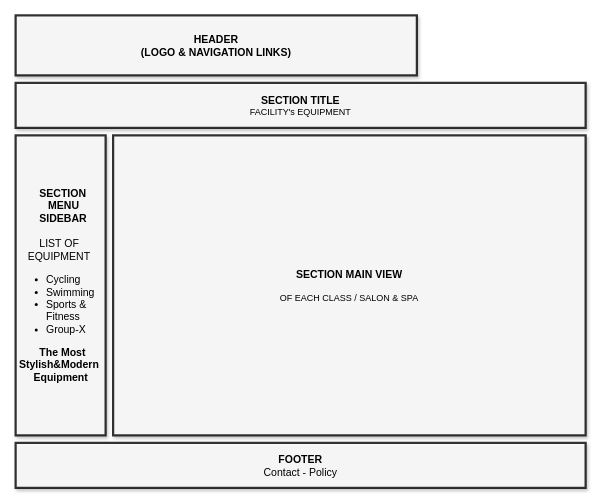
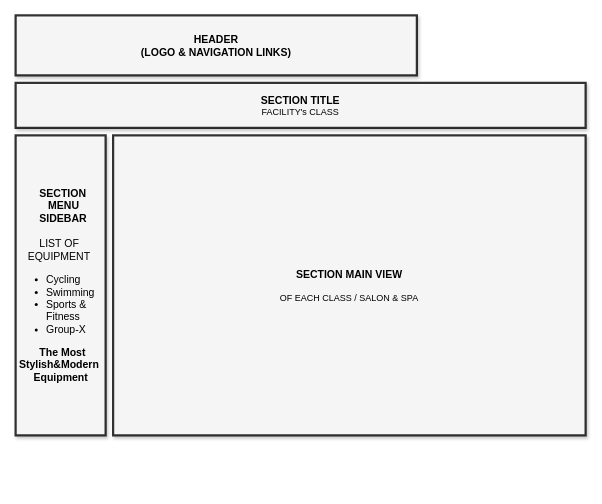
(300, 105) -> (300, 105)
(300, 465) -> none
